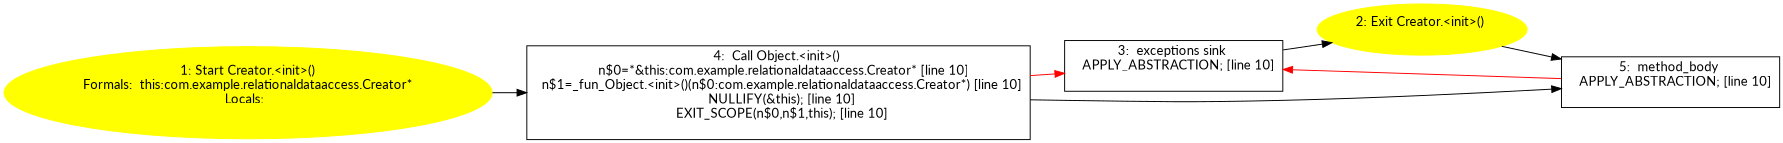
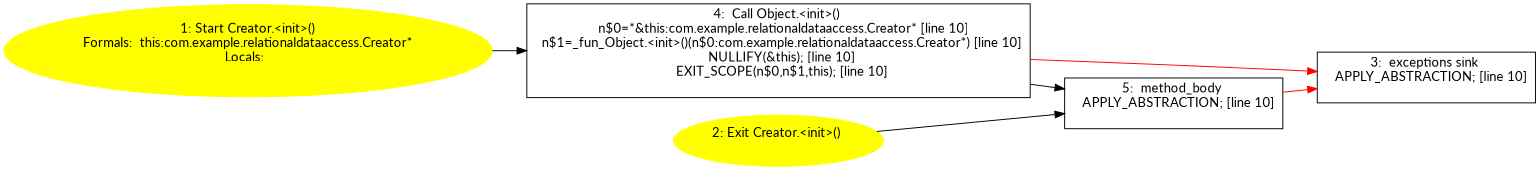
(1303, 47) -> none
